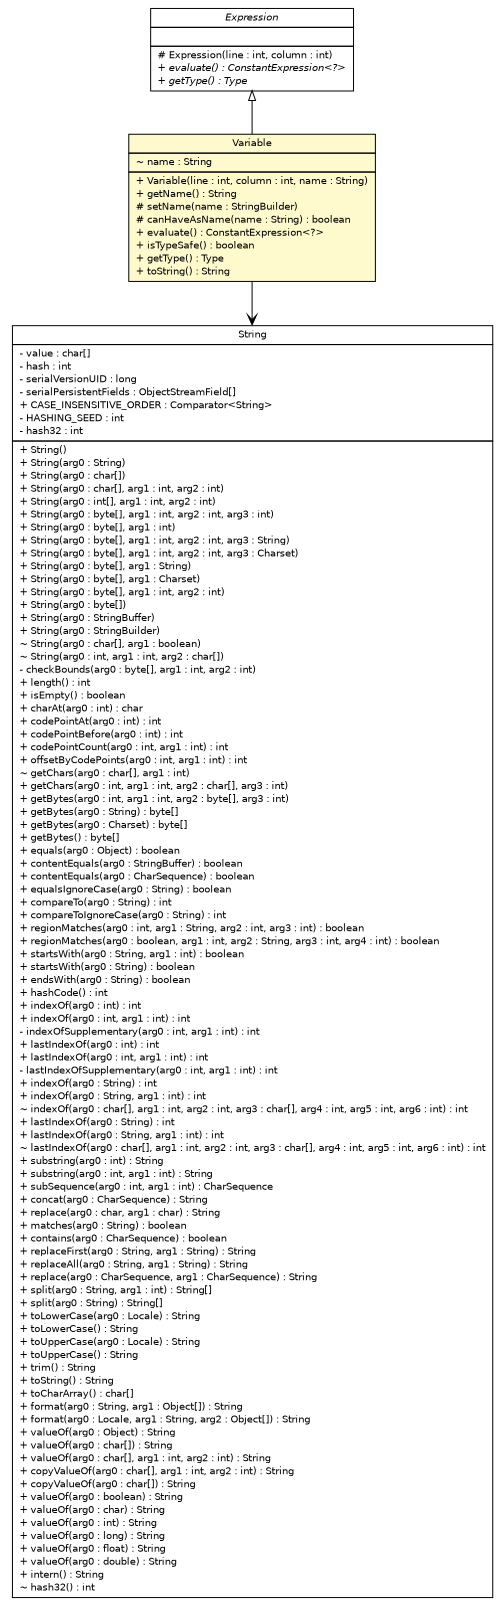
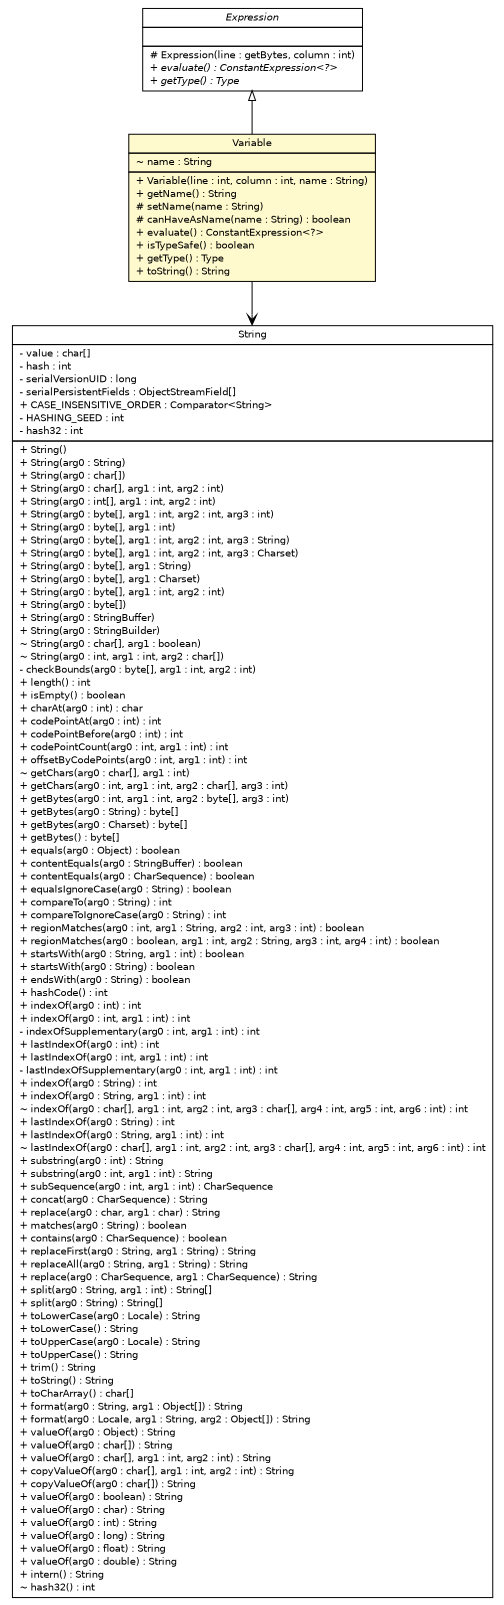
(245, 55) -> (253, 55)
(217, 207) -> (200, 207)
